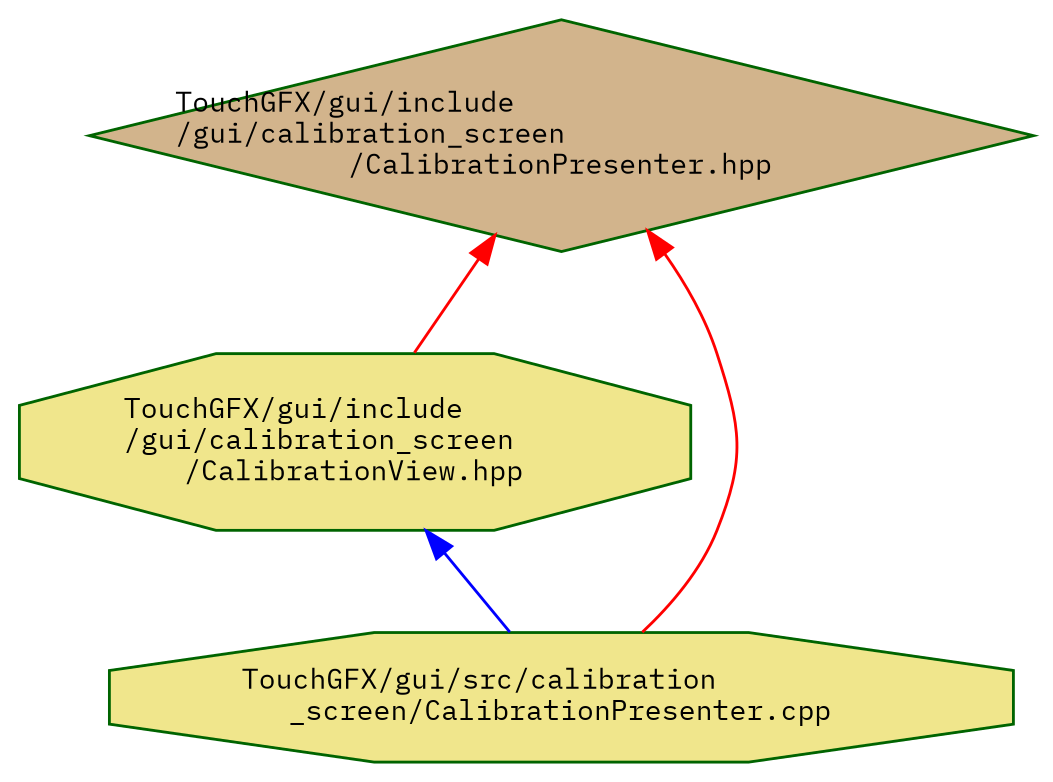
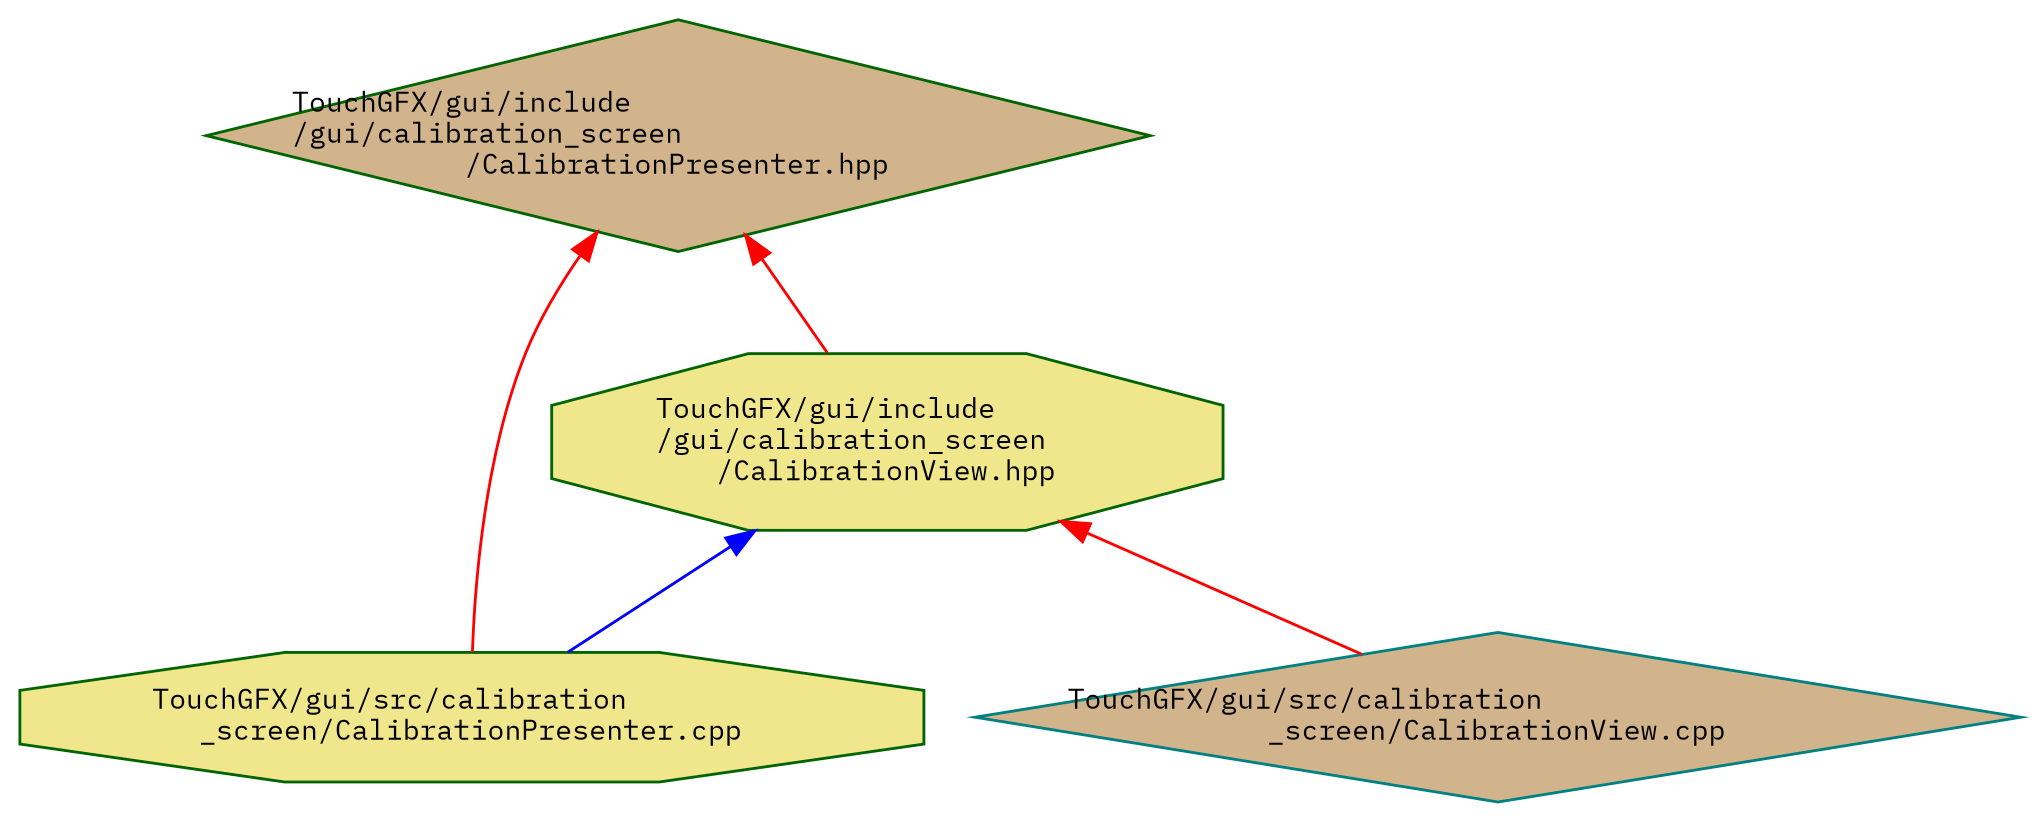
none -> (1498, 717)
